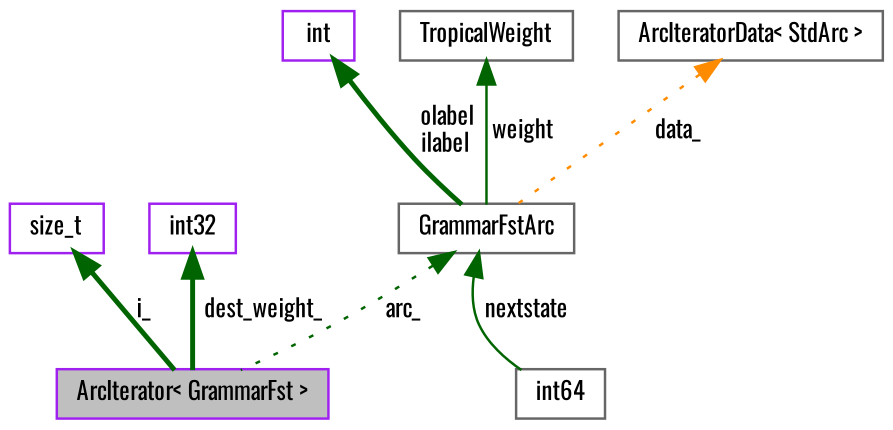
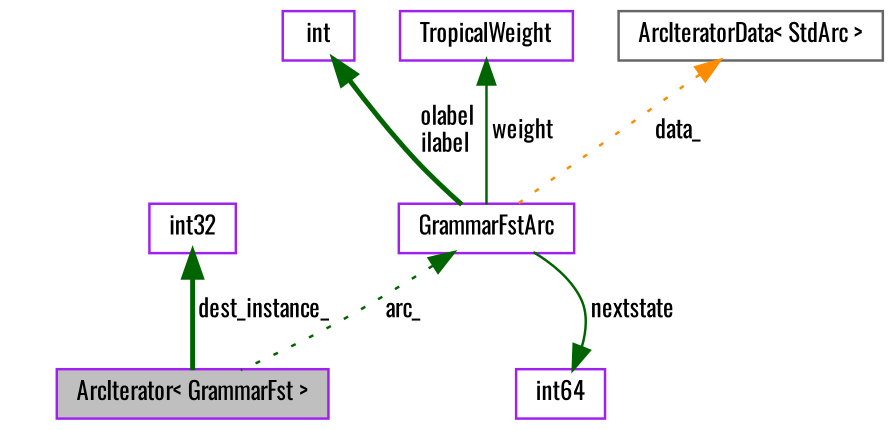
(486, 36) -> (486, 36)
(57, 228) -> none
(486, 228) -> (486, 228)
(262, 311) -> (262, 311)
(482, 331) -> (576, 291)
(561, 394) -> (561, 394)
